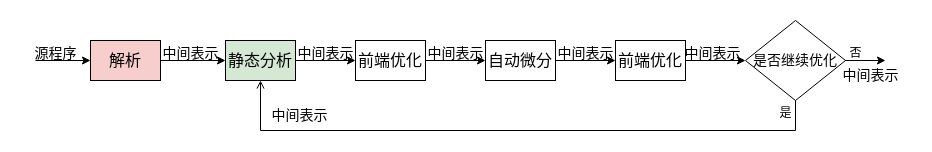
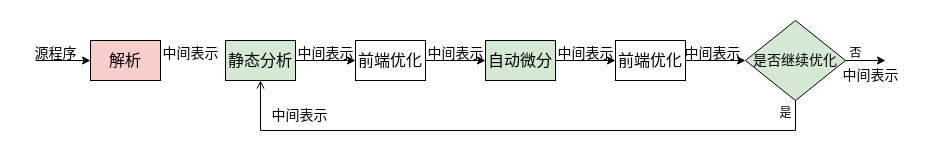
(190, 61) -> none
(521, 61) -> (521, 61)
(796, 61) -> (796, 61)
